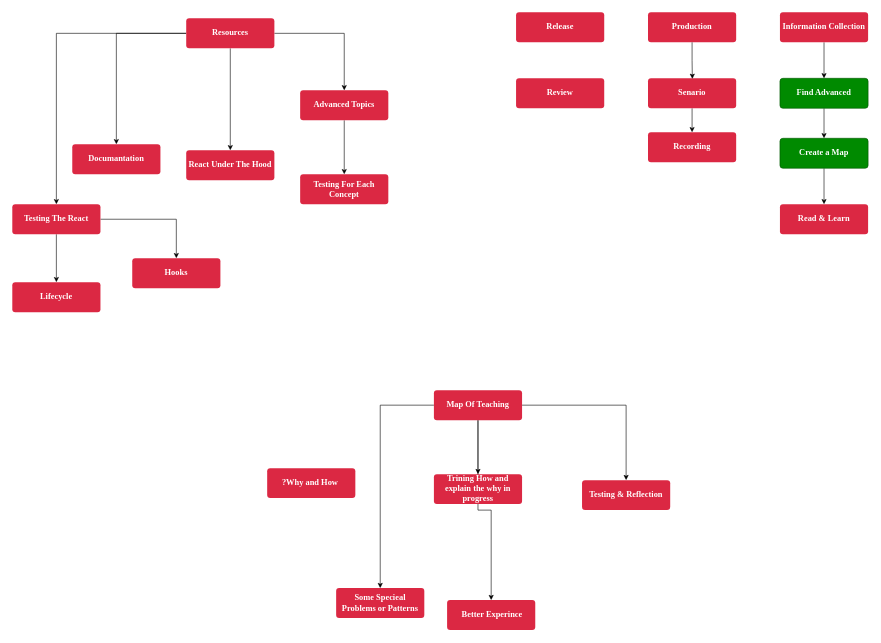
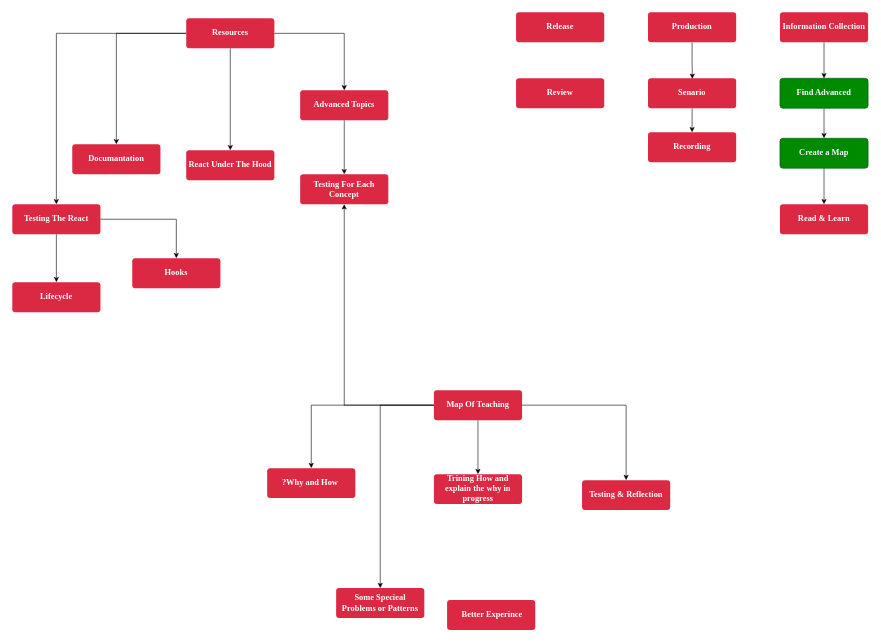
none -> (311, 405)
(491, 594) -> (344, 209)
